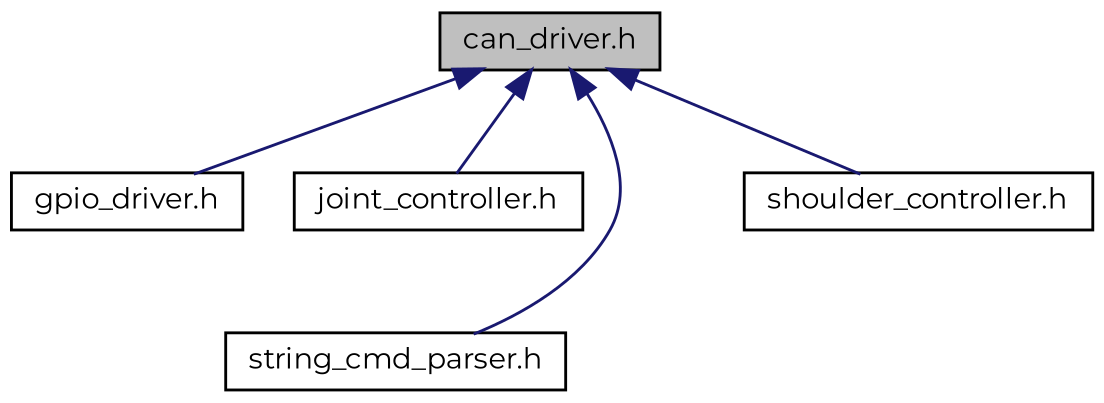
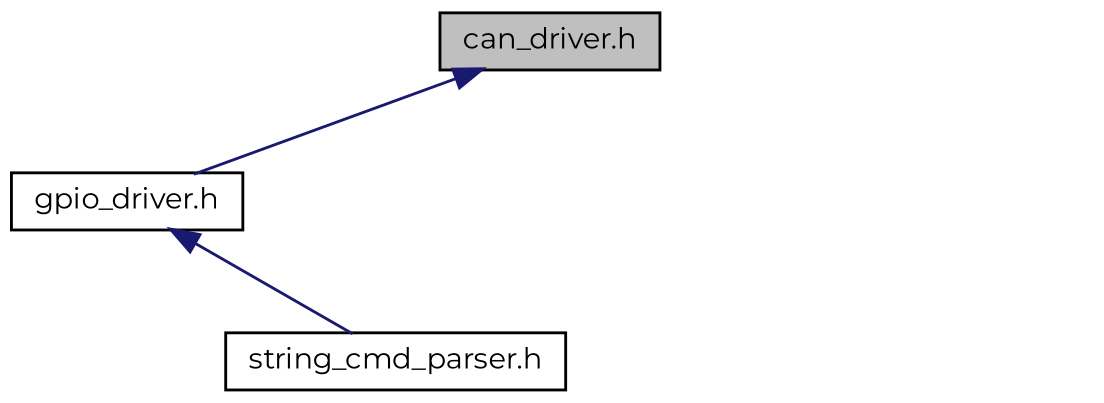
(439, 201) -> none
(919, 201) -> none
(602, 242) -> (274, 289)
